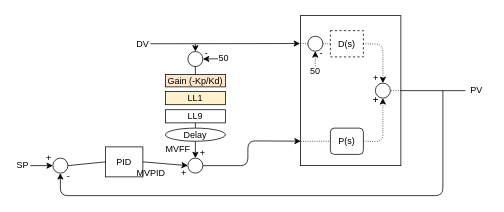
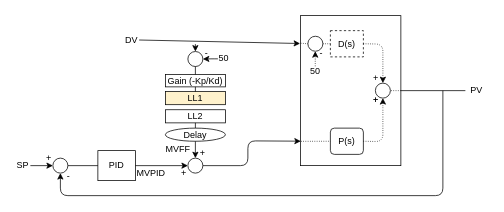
(143, 44) -> (132, 40)
(195, 80) -> (195, 80)
none -> (195, 89)
(195, 116) -> (195, 116)
(124, 162) -> (117, 165)
